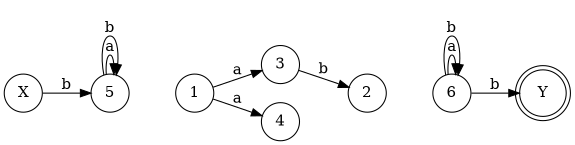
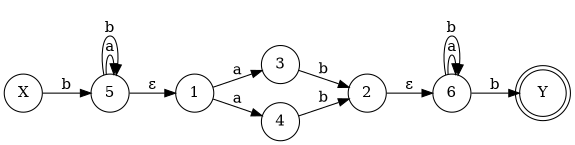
none -> (147, 93)
none -> (404, 93)
none -> (319, 109)
